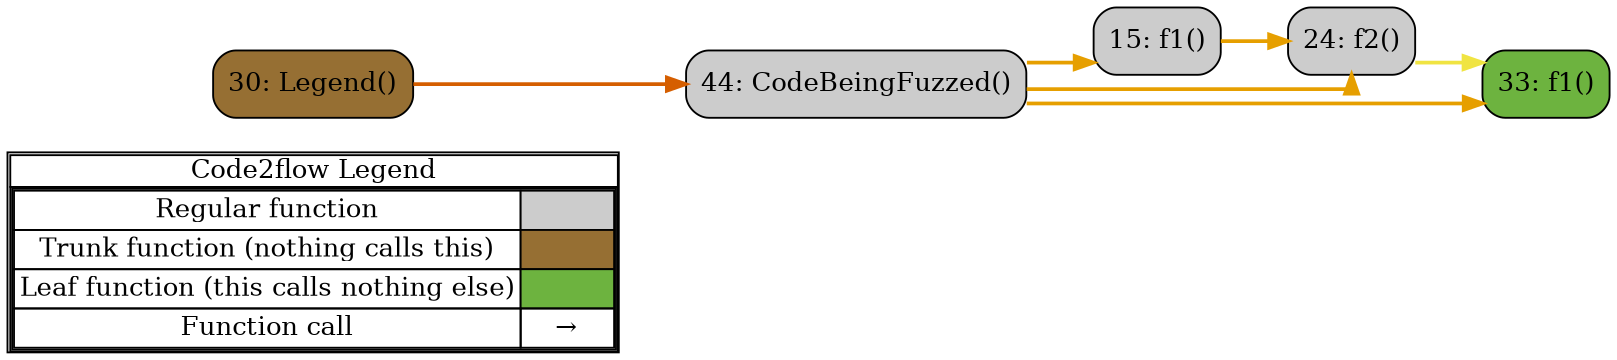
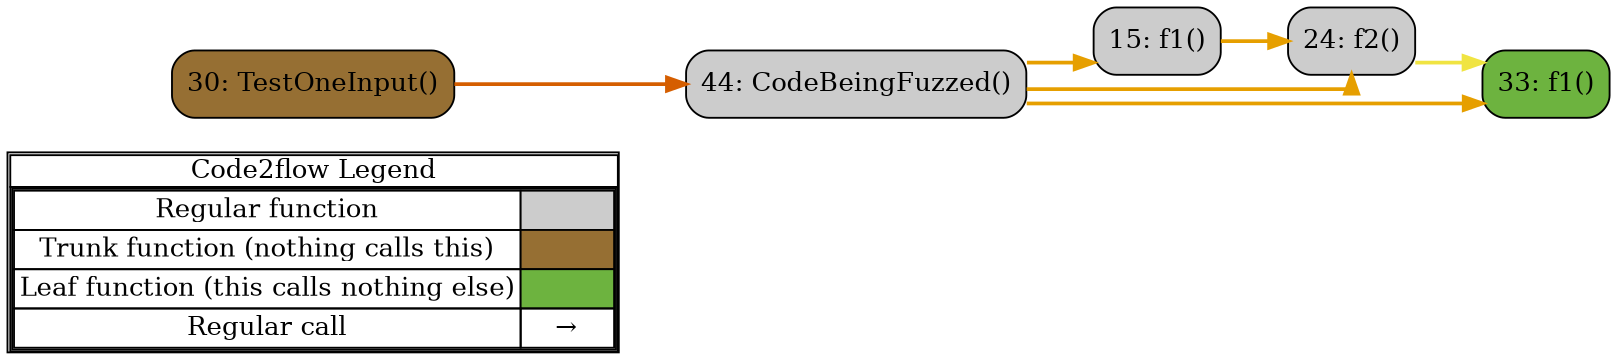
(313, 84) -> (313, 84)
(267, 327) -> (267, 327)
